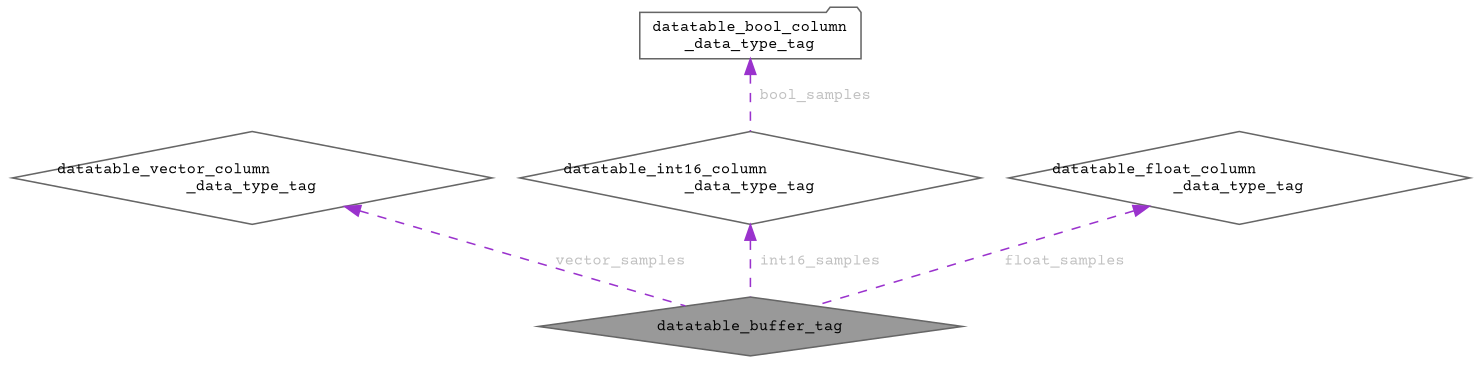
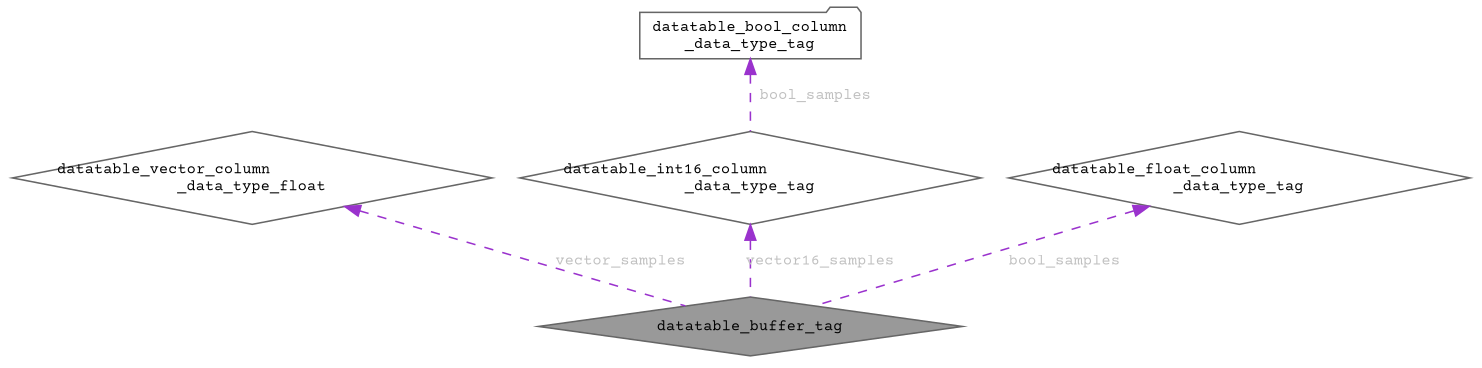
(252, 178) -> (252, 178)
(816, 261) -> (816, 261)
(1061, 261) -> (1061, 261)
